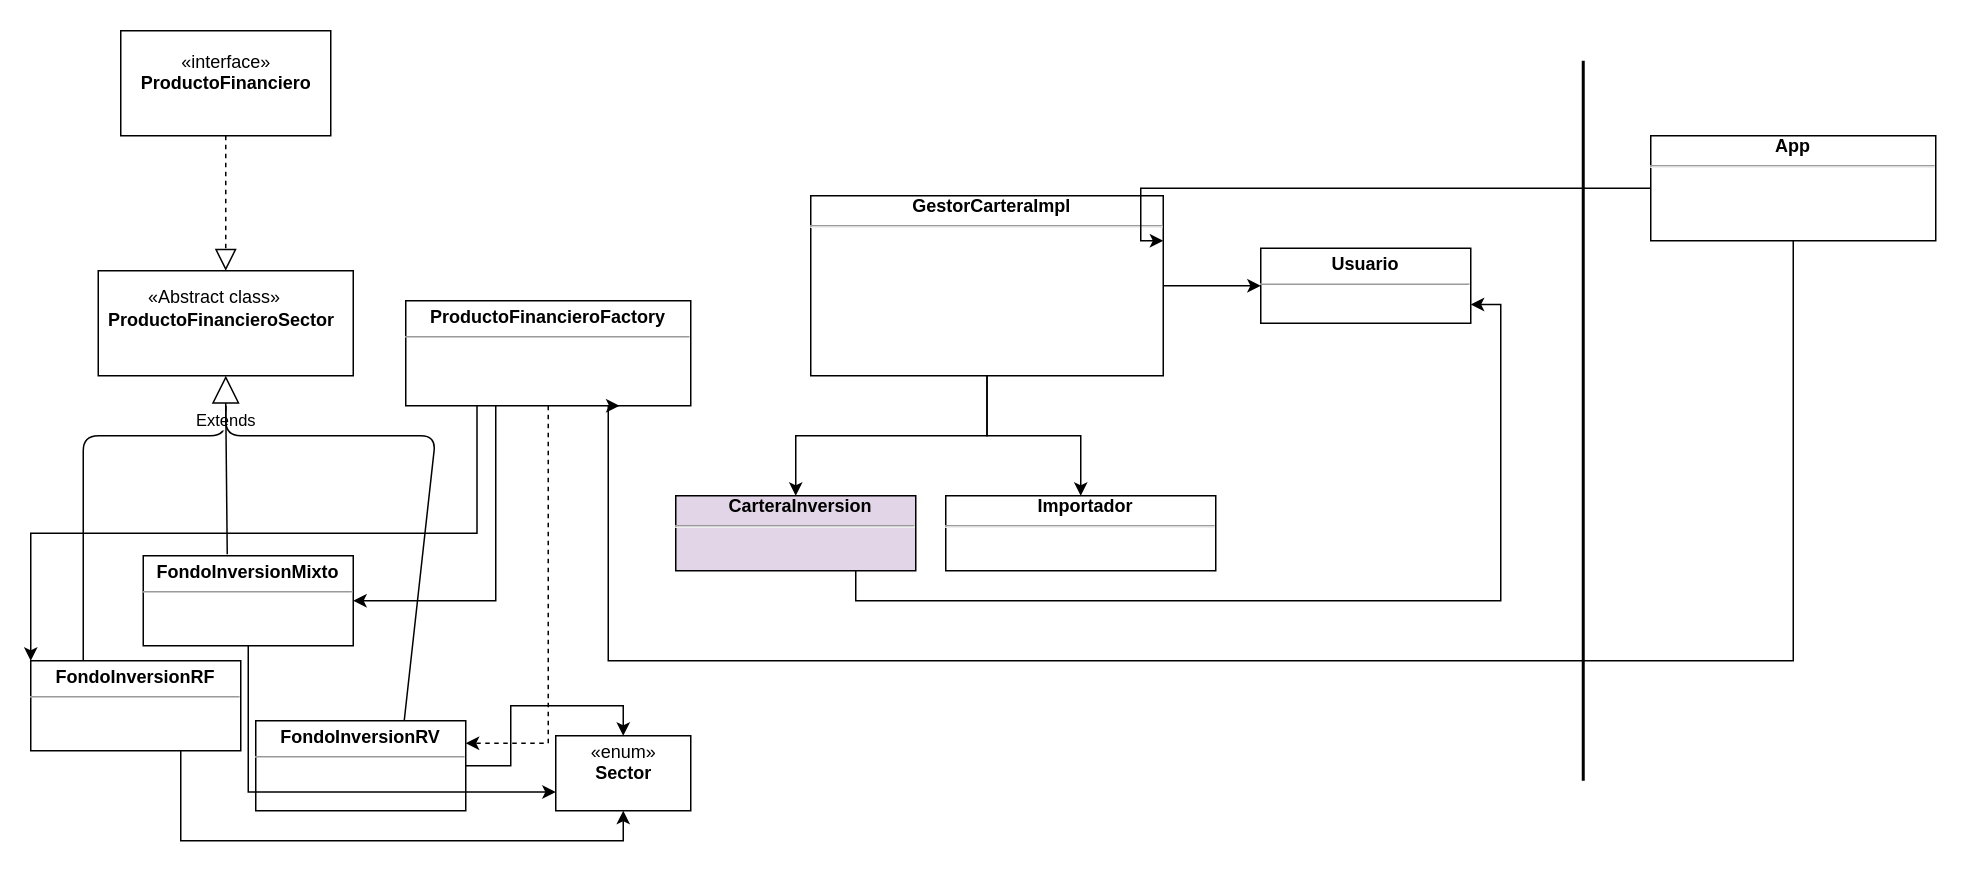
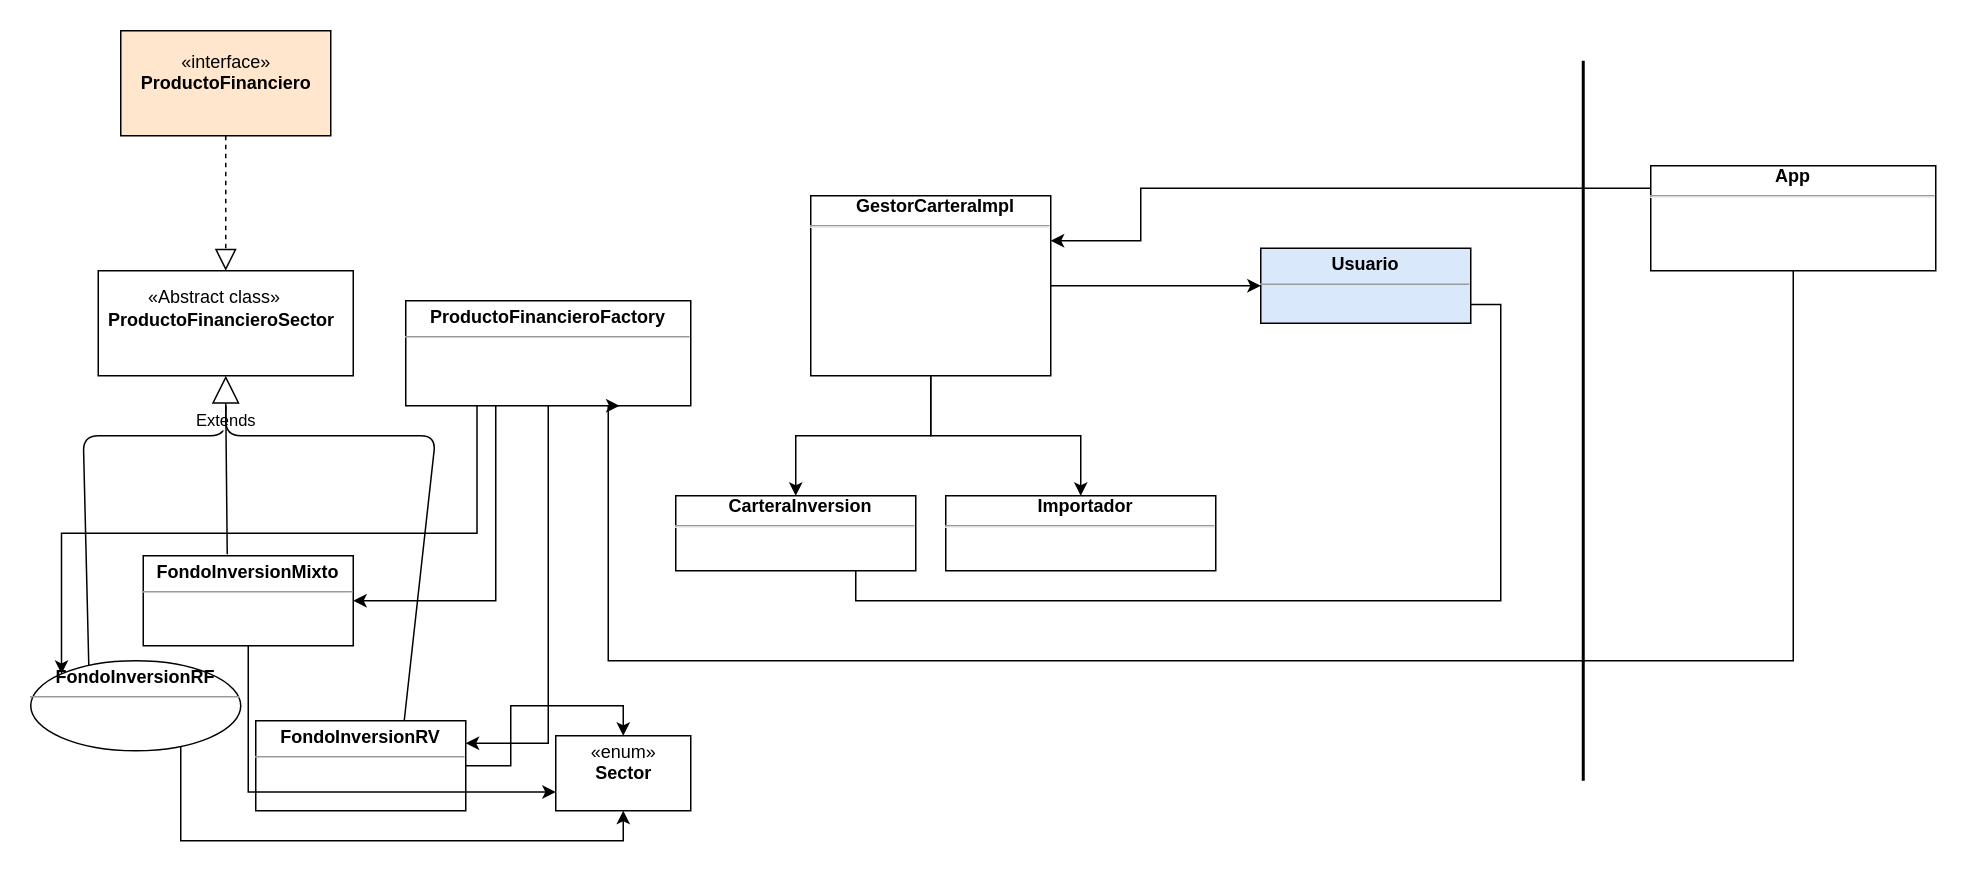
(226, 83) -> (226, 83)
(1793, 188) -> (1793, 218)
(987, 286) -> (931, 286)
(1366, 286) -> (1366, 286)
(1482, 305) -> (1477, 305)
(796, 533) -> (796, 533)
(548, 592) -> (548, 592)
(136, 706) -> (136, 706)
